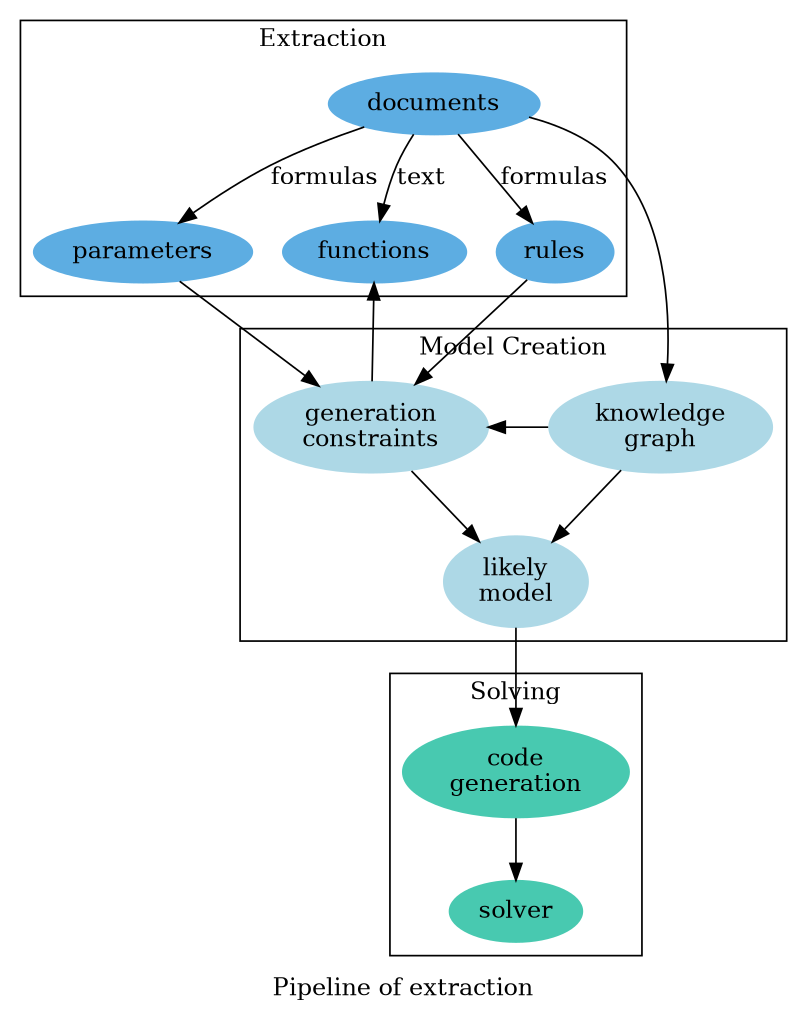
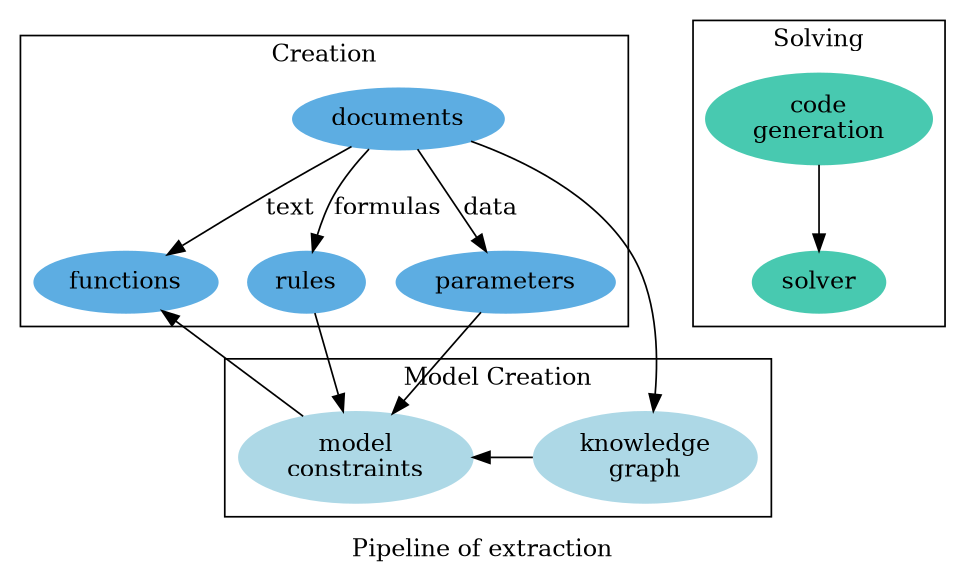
(324, 40) -> (324, 55)
(325, 178) -> (490, 208)
(371, 427) -> (356, 457)
(516, 582) -> none
